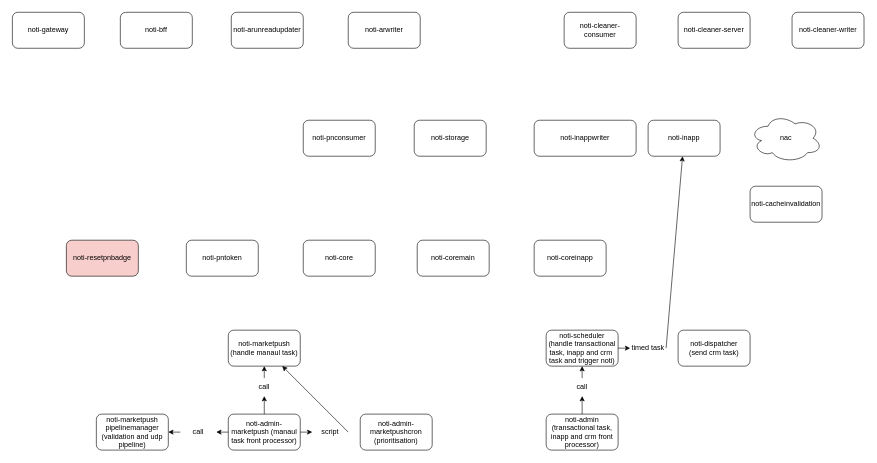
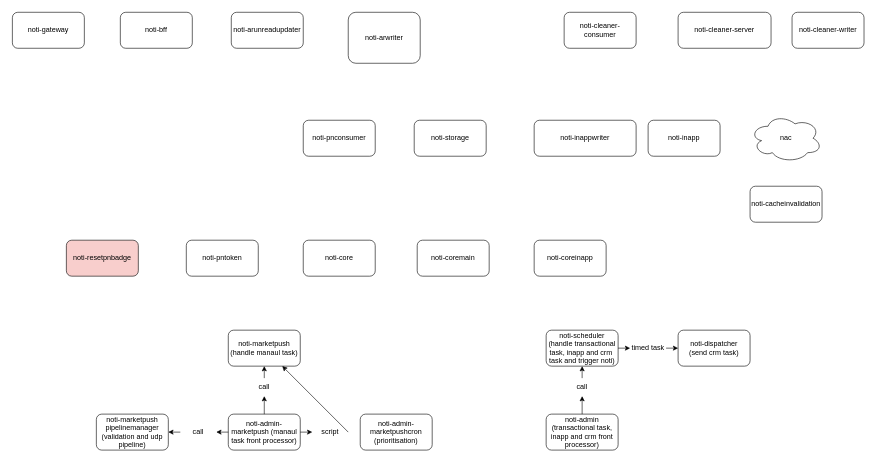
(384, 30) -> (384, 38)
(714, 30) -> (725, 30)
(674, 253) -> (672, 348)
